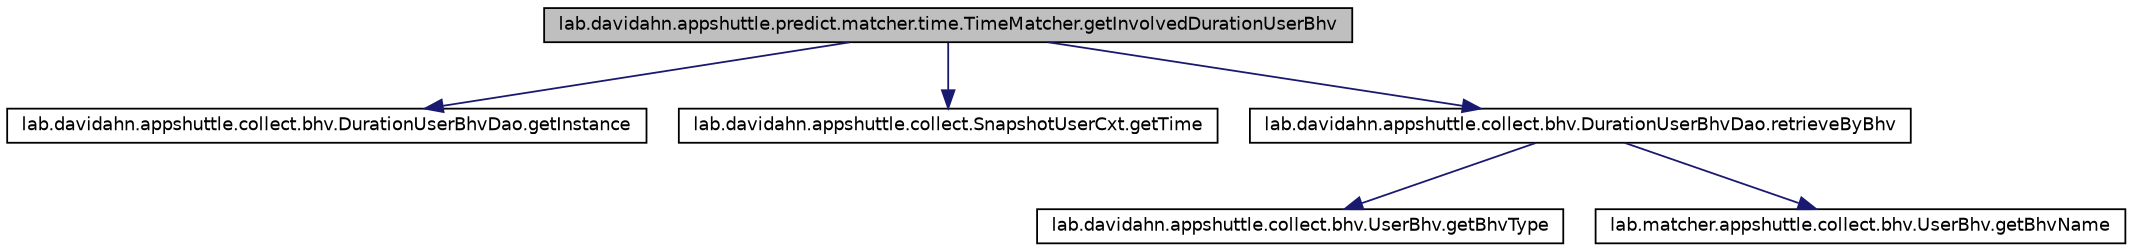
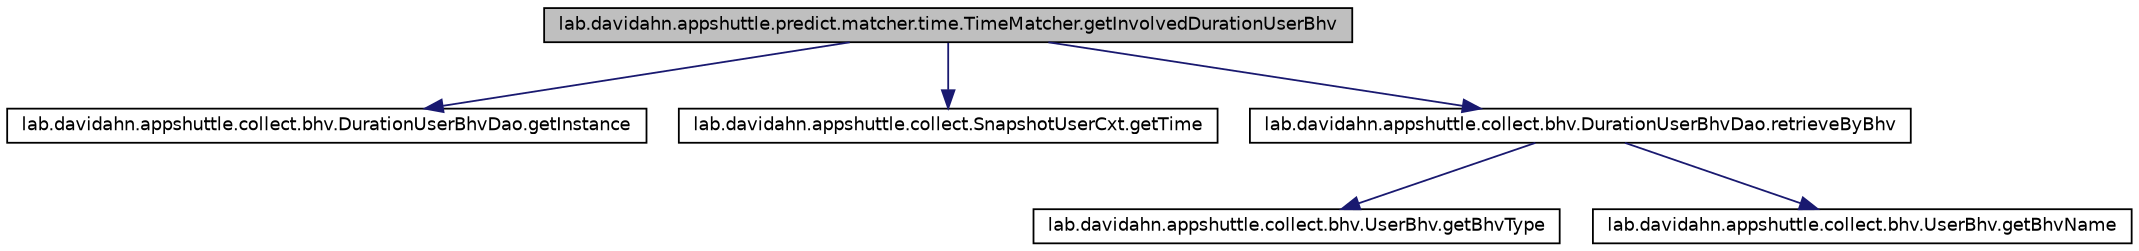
(1860, 226) -> (1862, 226)
